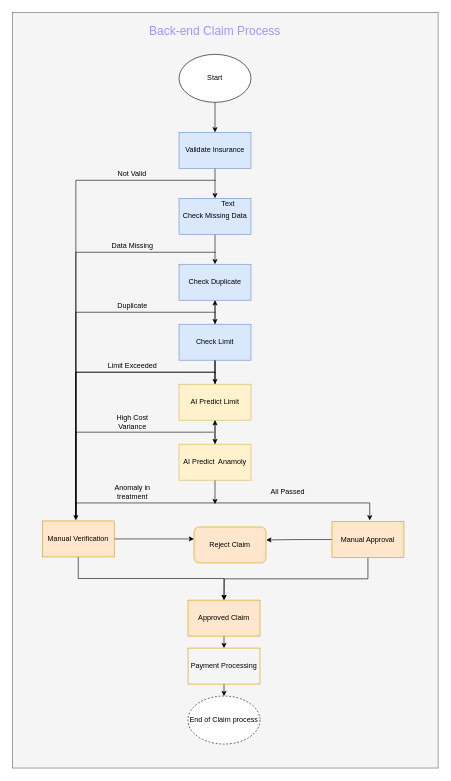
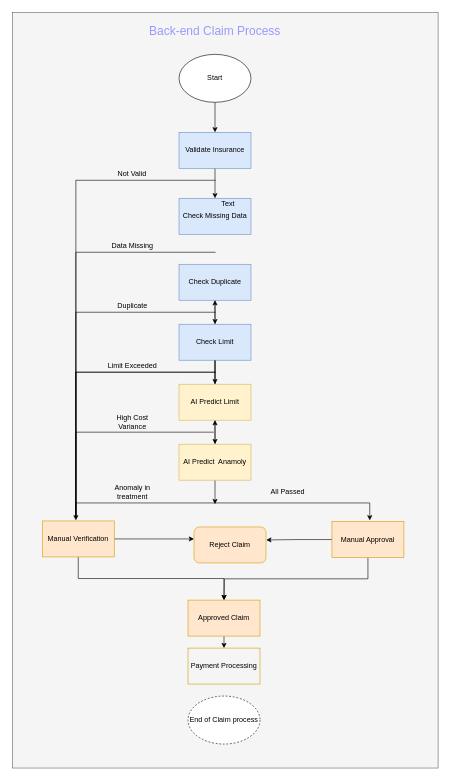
(215, 258) -> none
(224, 690) -> none
